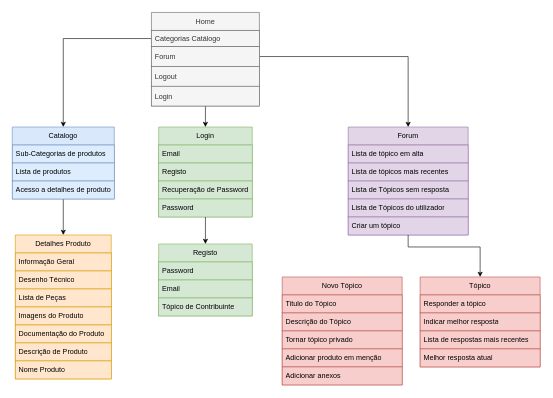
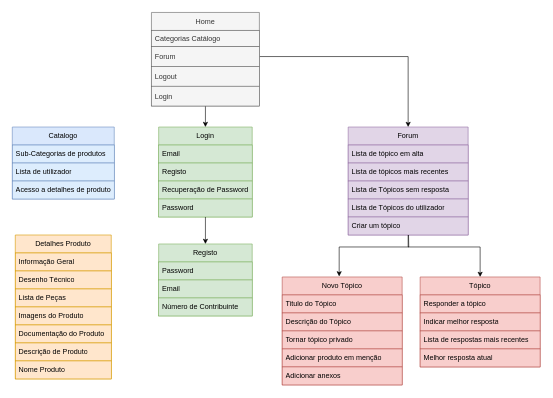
(105, 38) -> none
(47, 172) -> (49, 172)
(63, 229) -> none
none -> (339, 247)
(202, 307) -> (203, 307)
